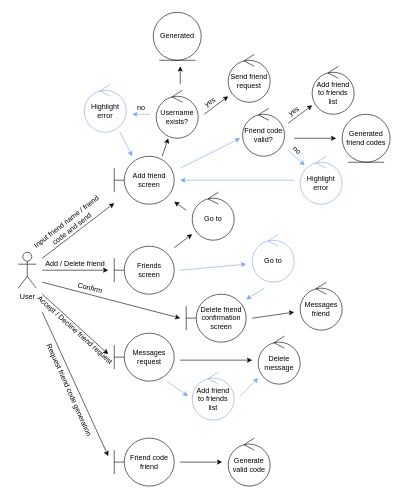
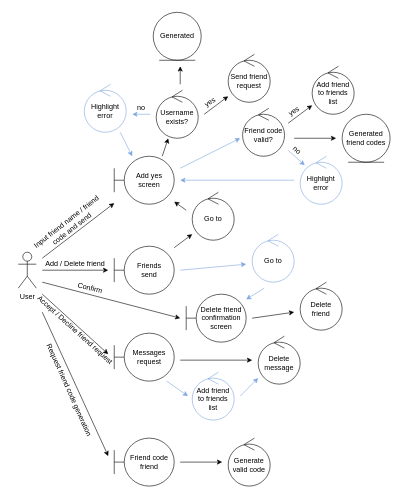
(149, 180) -> (149, 180)
(149, 270) -> (149, 270)
(321, 309) -> (321, 309)
